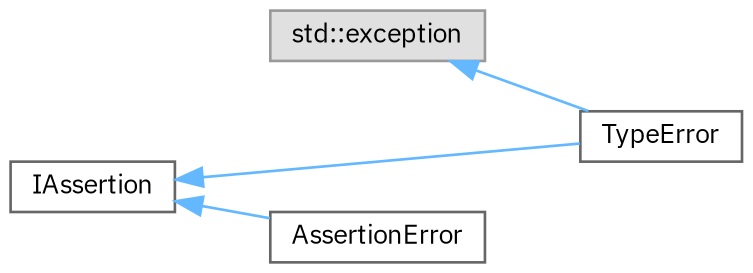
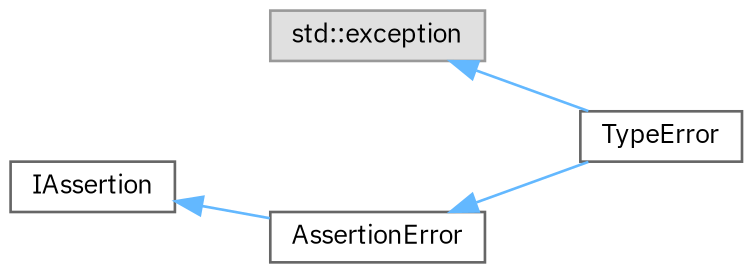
(391, 160) -> (532, 182)
